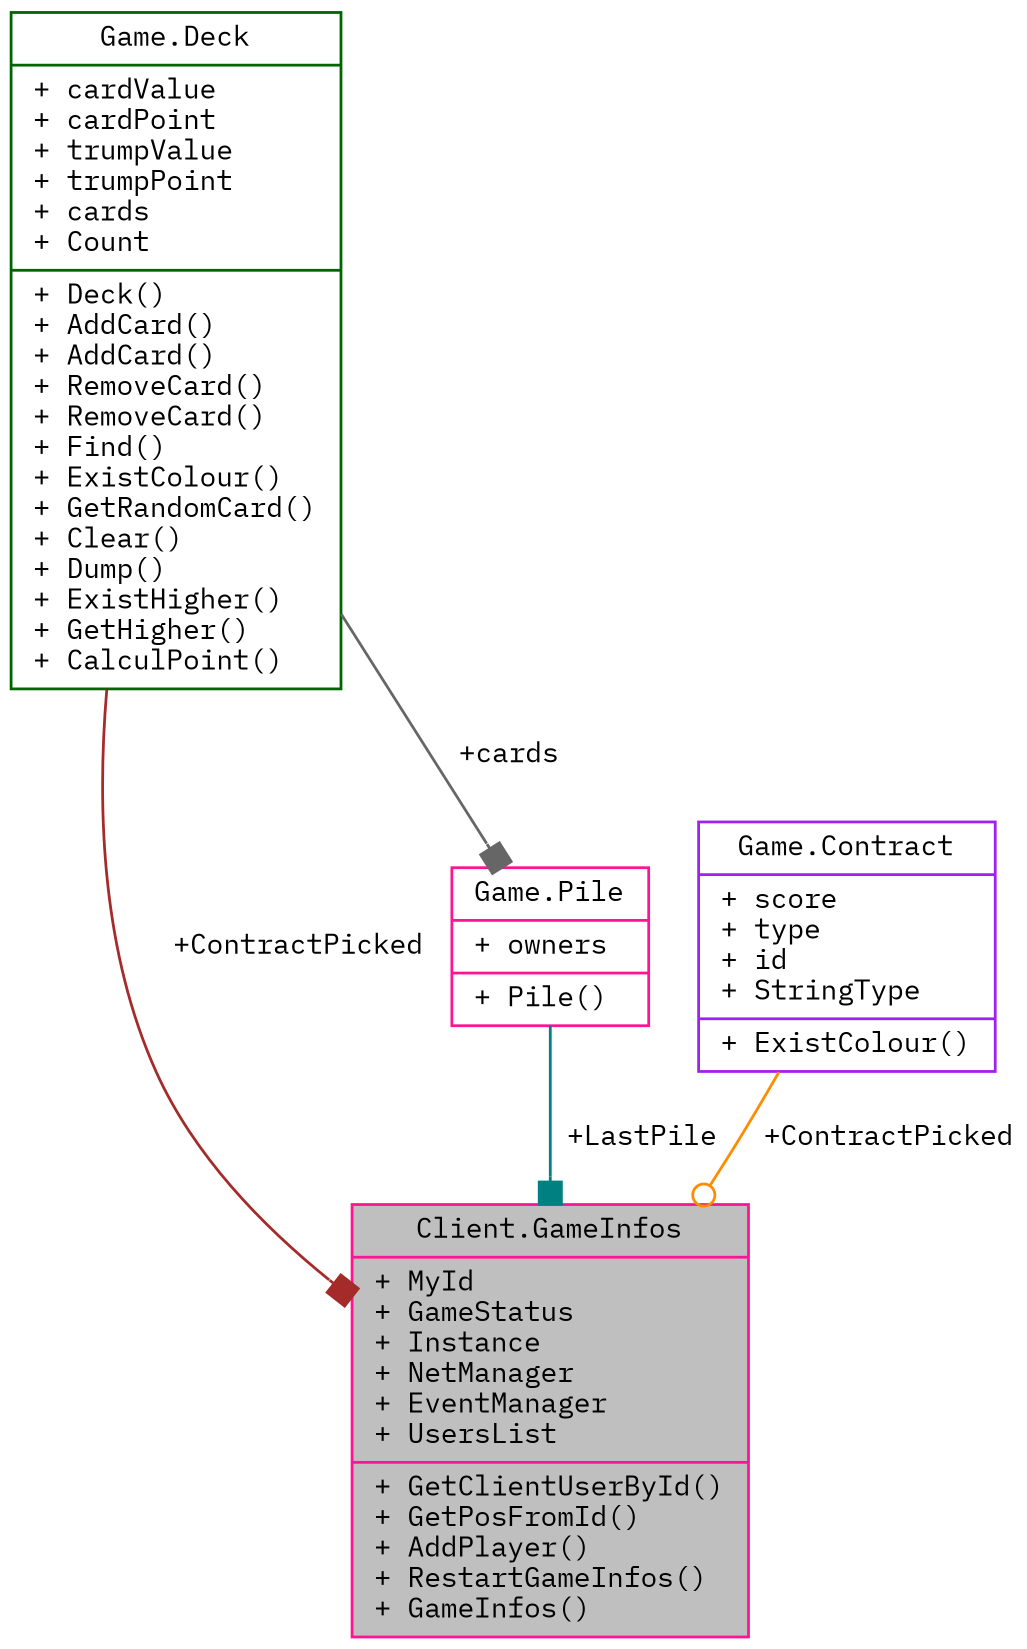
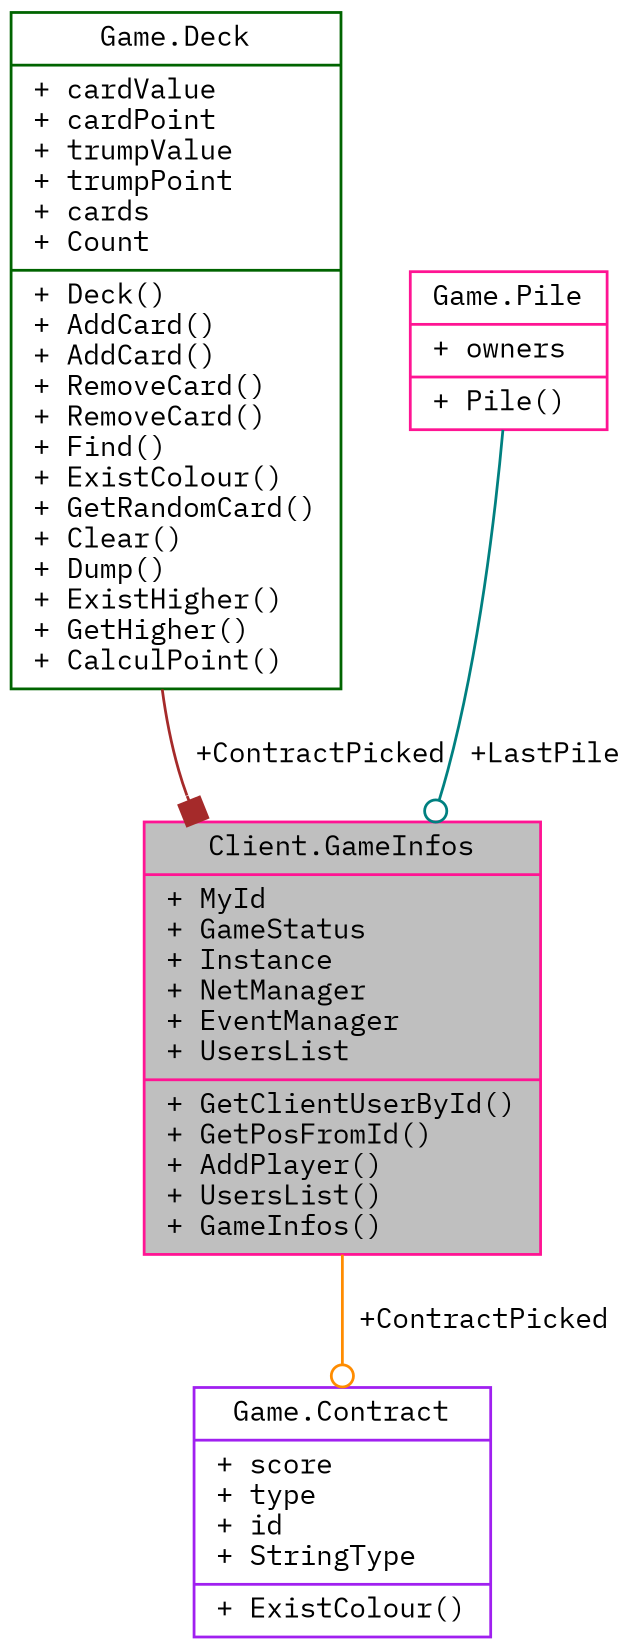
(414, 729) -> none
(550, 1101) -> (480, 616)
(745, 1129) -> (342, 1310)
(542, 1579) -> (276, 1196)
